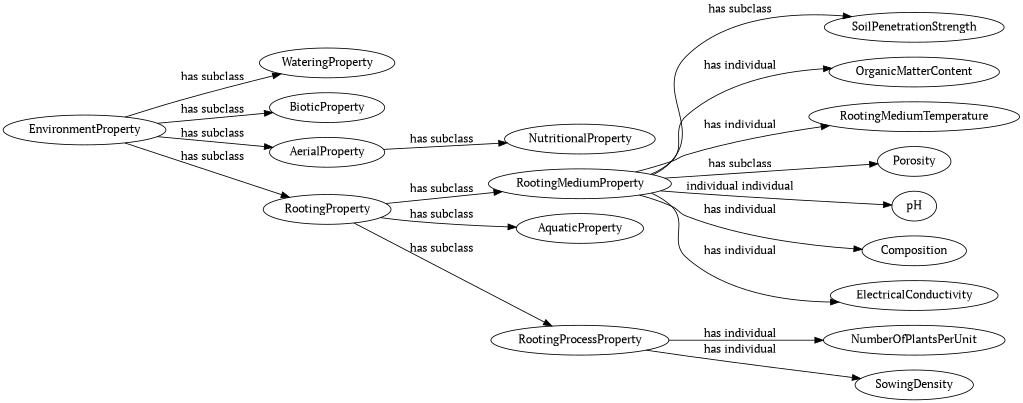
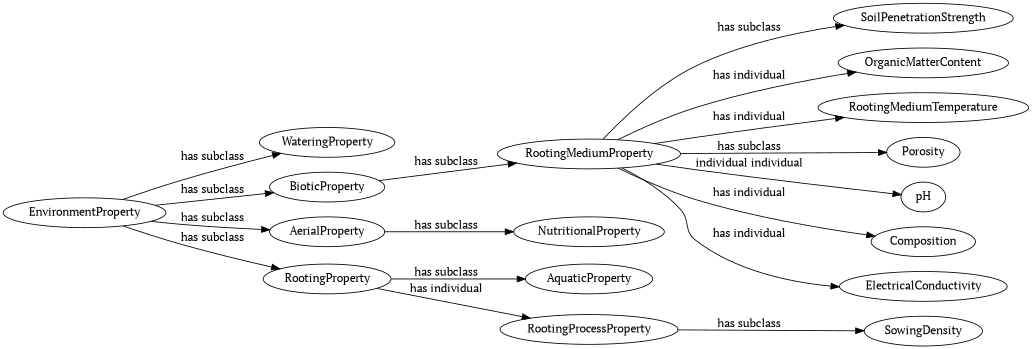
(440, 198) -> (444, 172)
(442, 249) -> (446, 289)
(914, 340) -> none
(740, 350) -> (749, 324)
